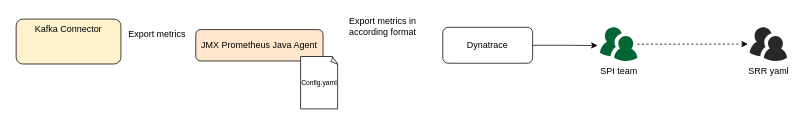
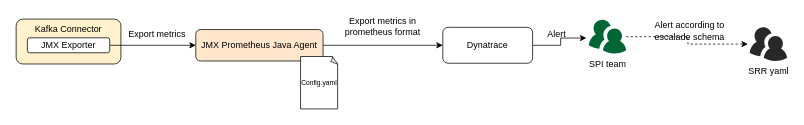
(383, 27) -> (383, 27)
none -> (690, 31)
none -> (557, 34)
(619, 44) -> (608, 37)
none -> (68, 45)
none -> (149, 45)
none -> (380, 45)
